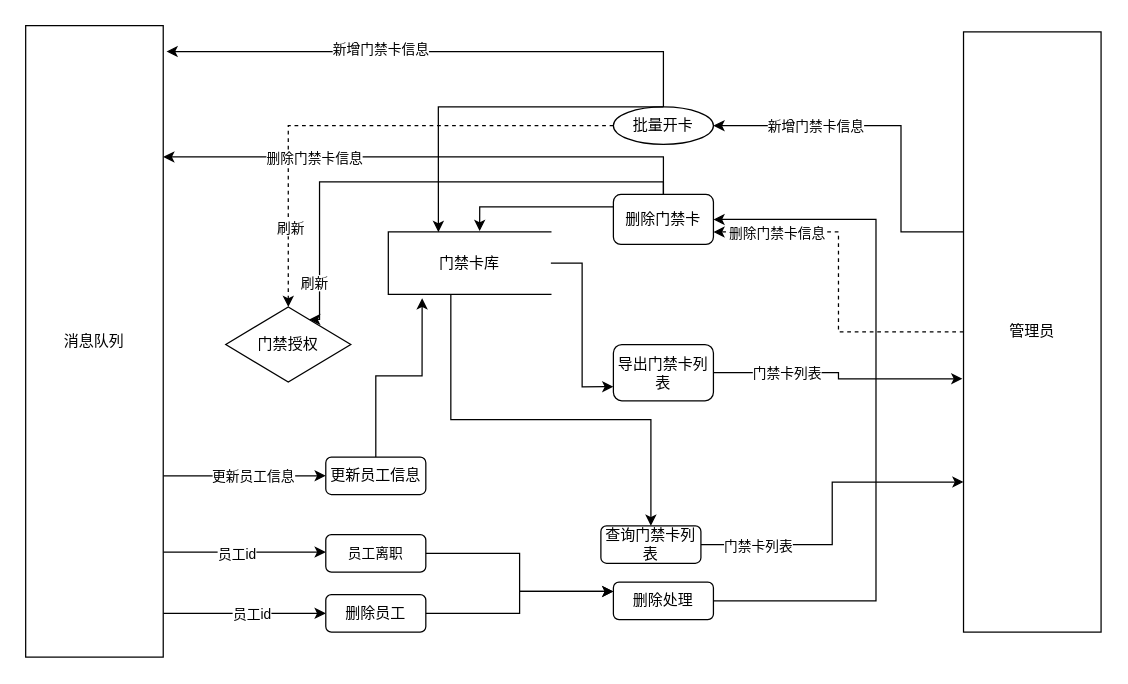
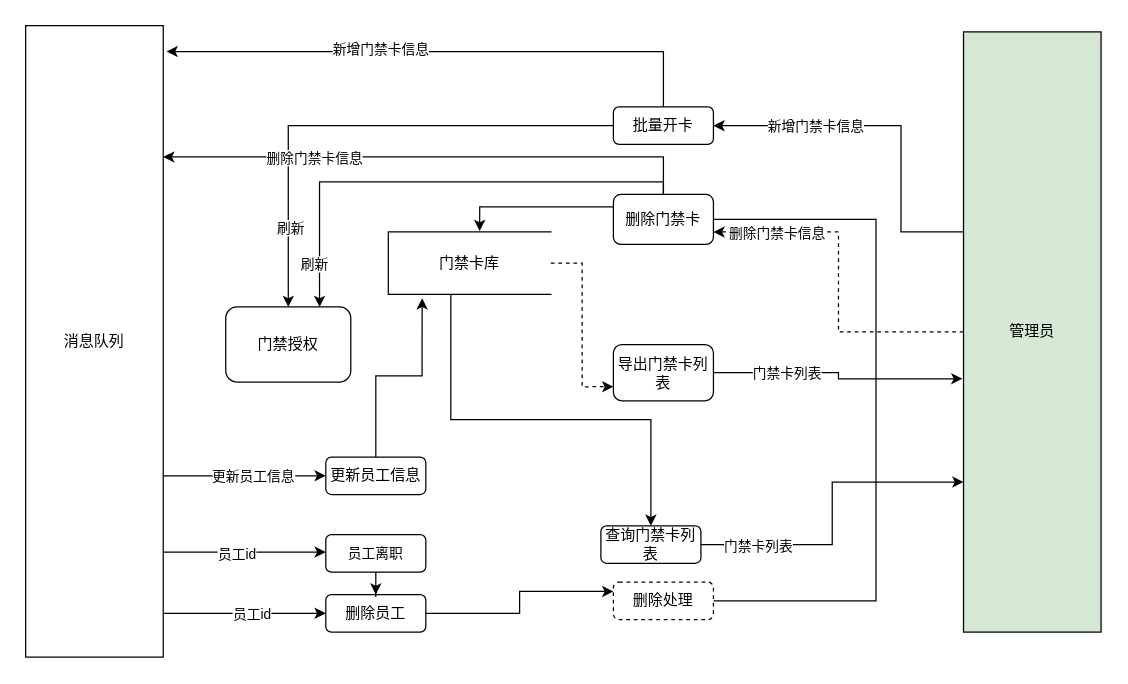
(493, 107) -> none
(441, 126) -> (441, 126)
(663, 126) -> (663, 126)
(723, 219) -> (719, 219)
(582, 321) -> (582, 321)
(1032, 332) -> (1032, 332)
(288, 344) -> (288, 344)
(490, 553) -> (376, 588)
(663, 601) -> (663, 601)
